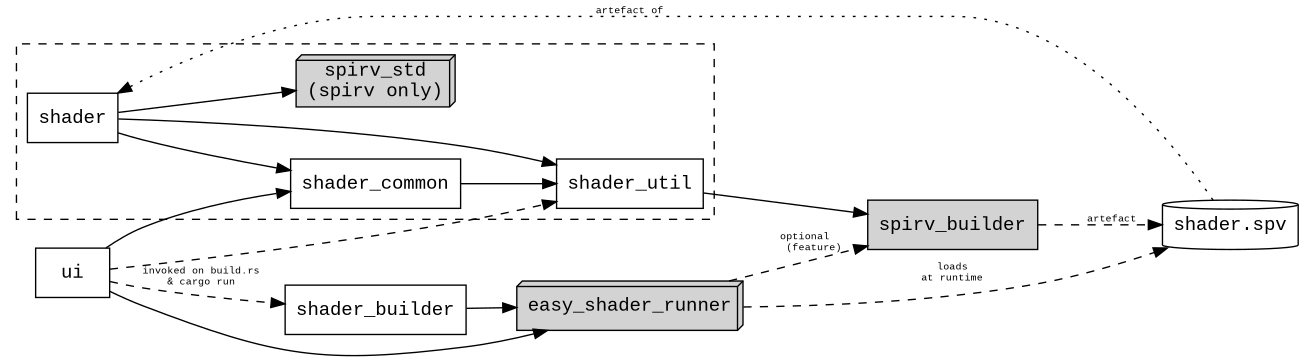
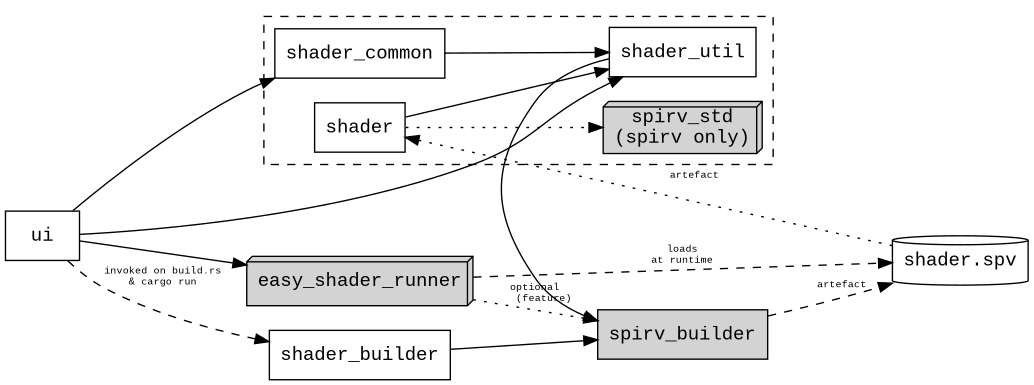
(630, 11) -> (683, 175)
(200, 102) -> (497, 127)
(197, 152) -> none
(327, 243) -> (358, 198)
(791, 265) -> (529, 309)
(485, 308) -> (517, 345)
